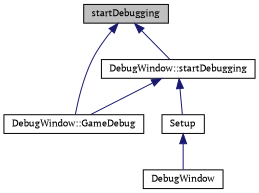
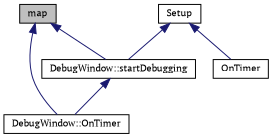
(126, 14) -> (38, 14)
(181, 101) -> (145, 45)
(74, 124) -> (66, 124)
(183, 179) -> (241, 69)
